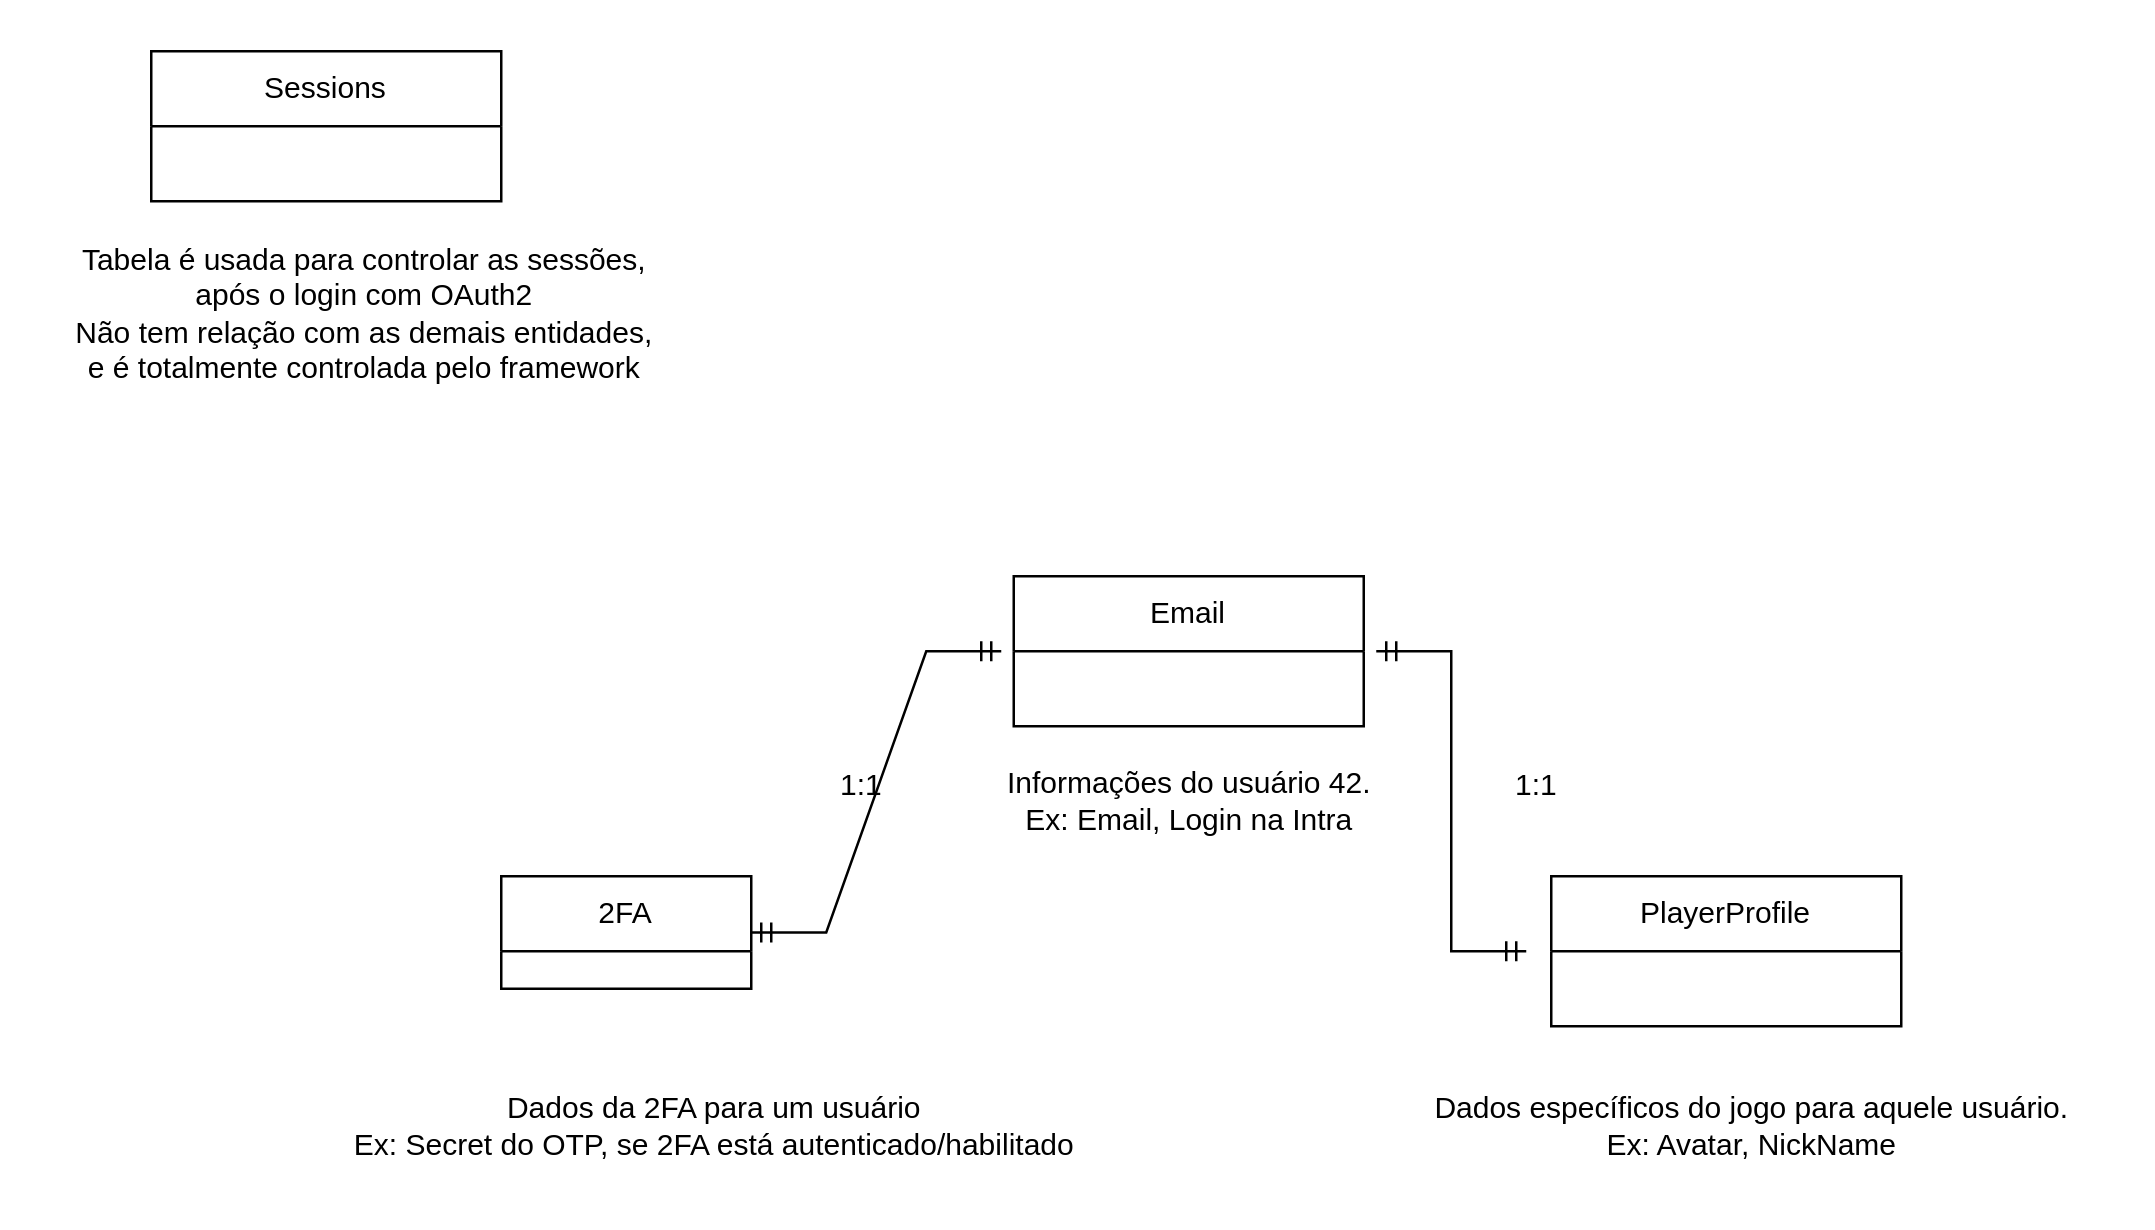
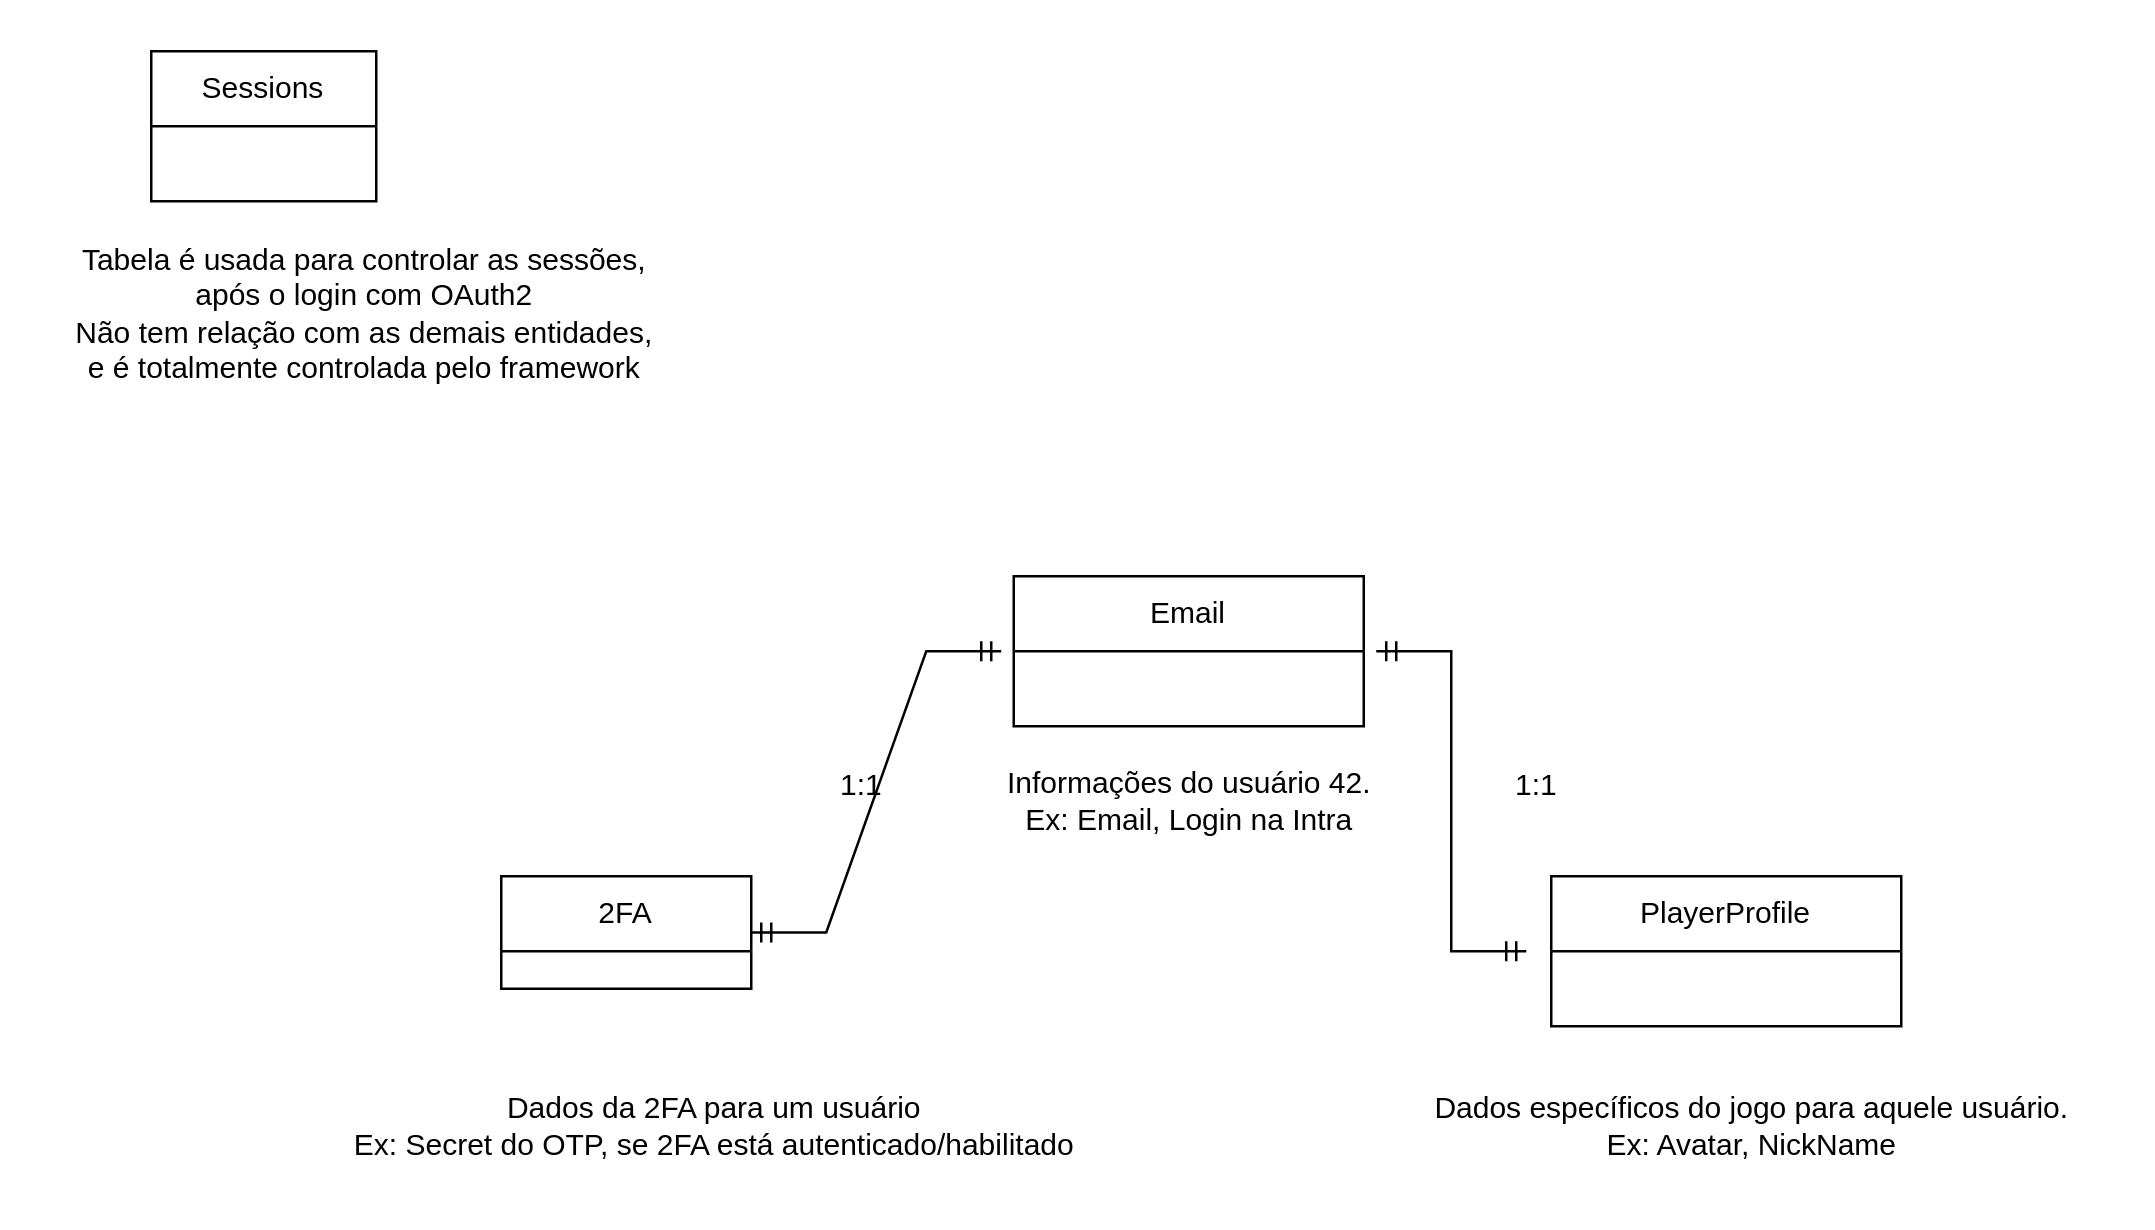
(326, 126) -> (264, 126)
